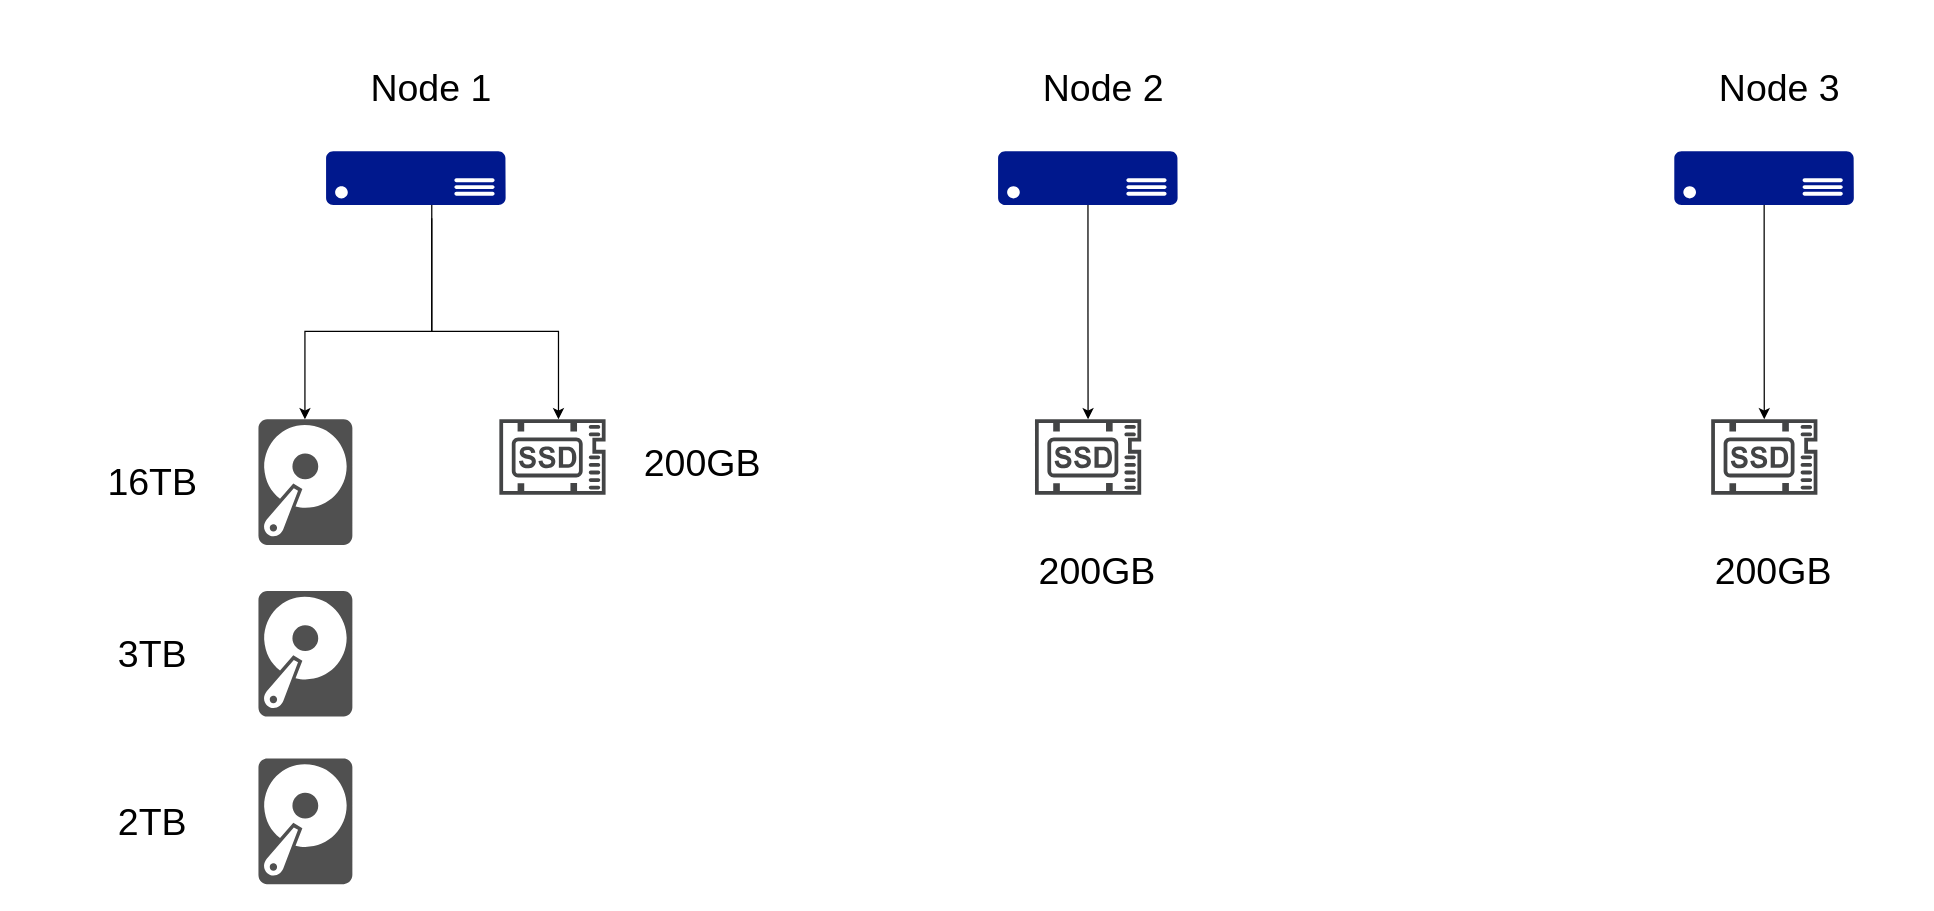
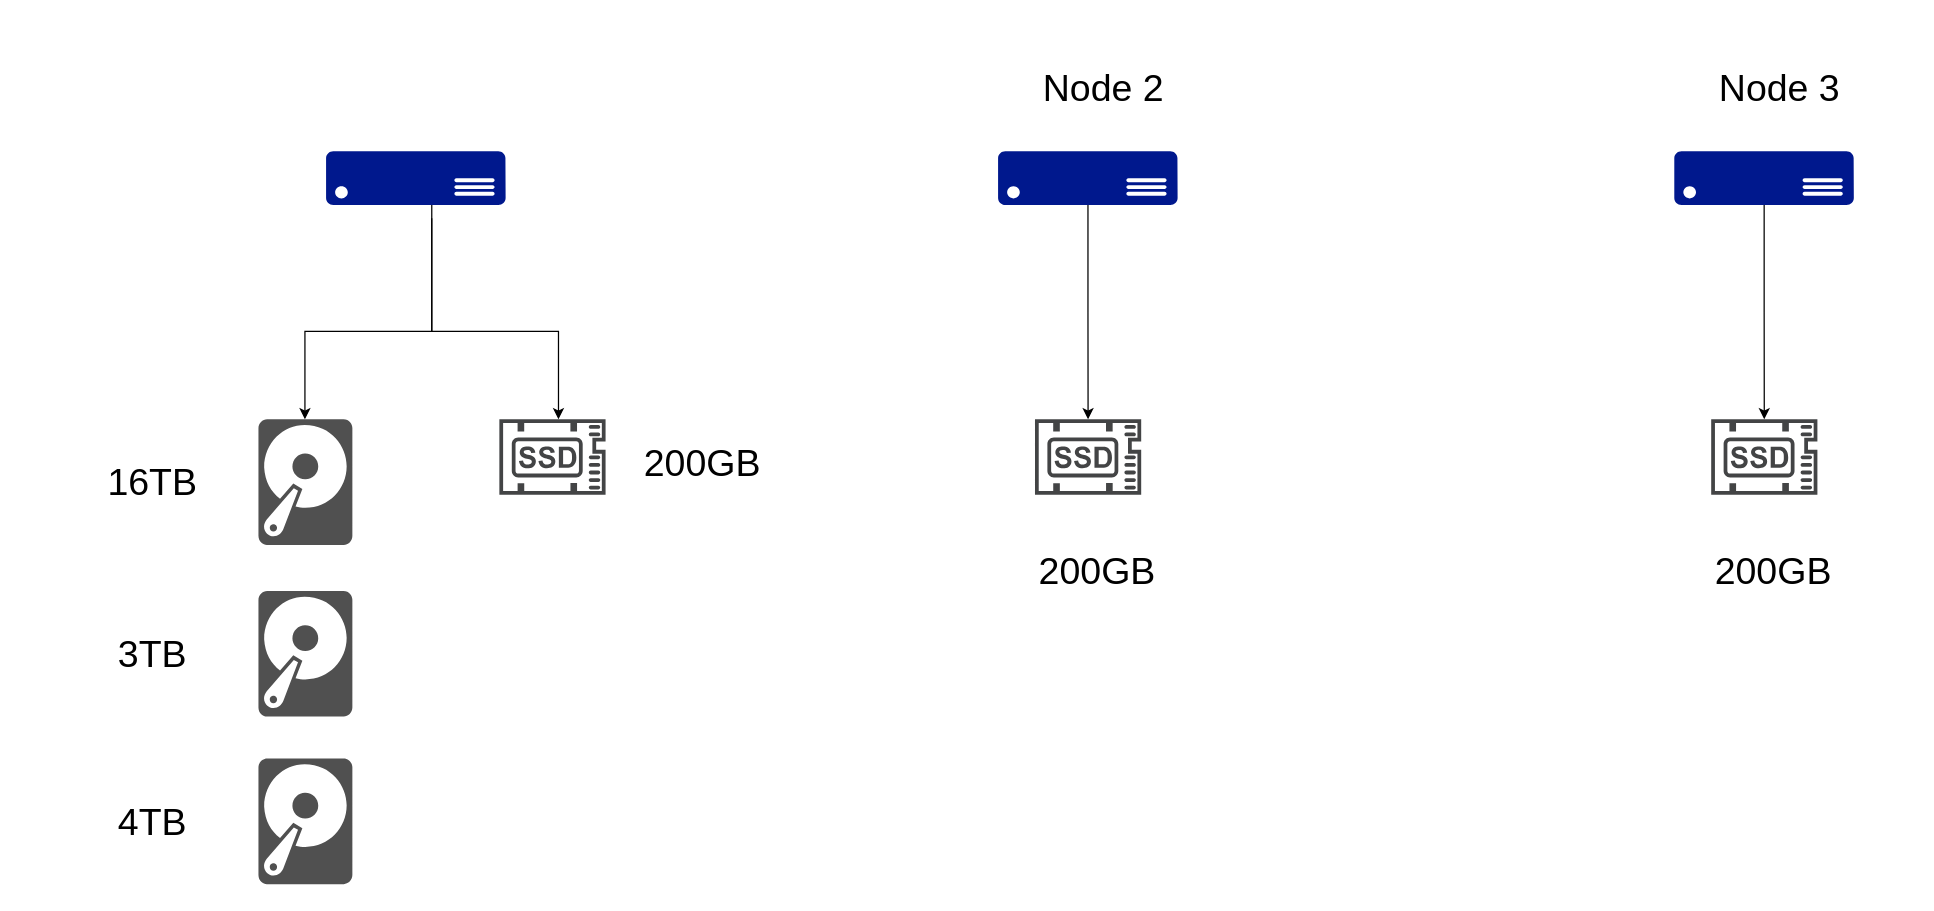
(431, 88) -> none
(153, 822) -> (153, 822)
